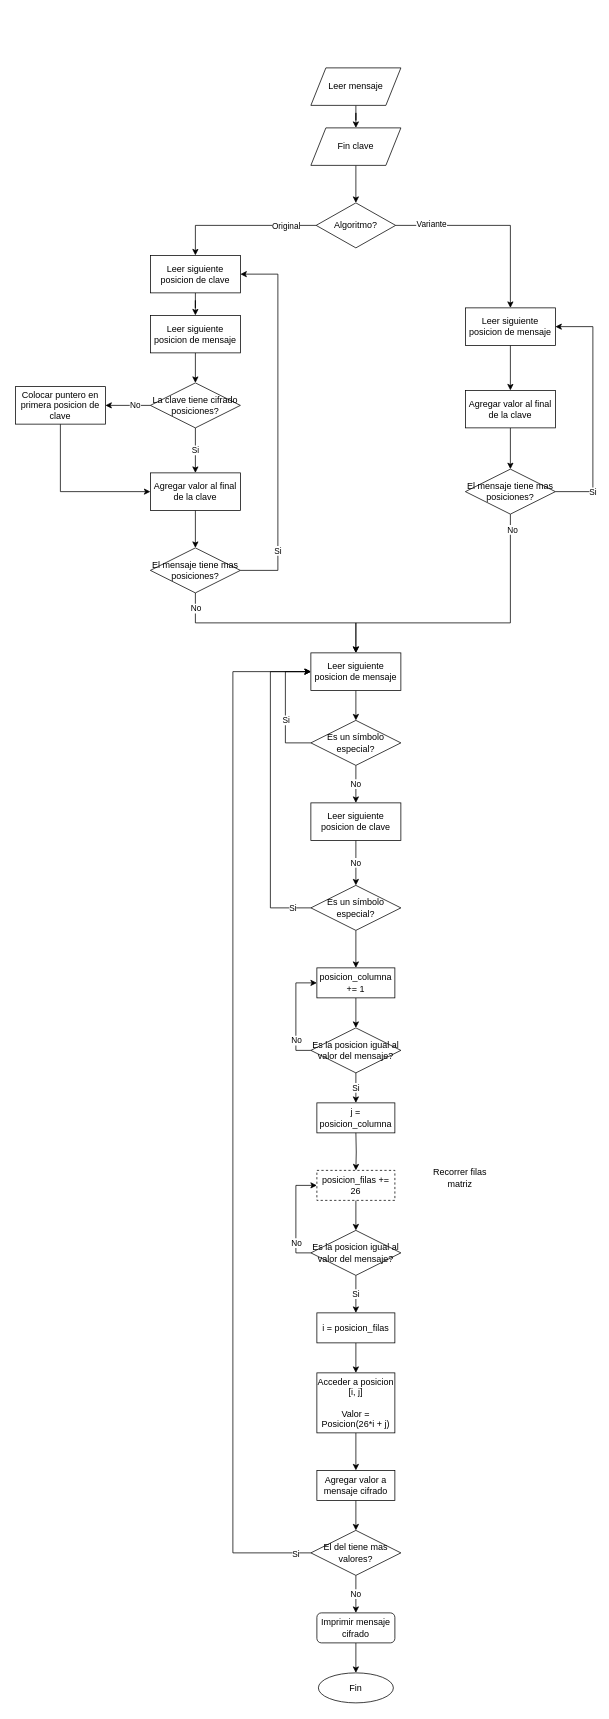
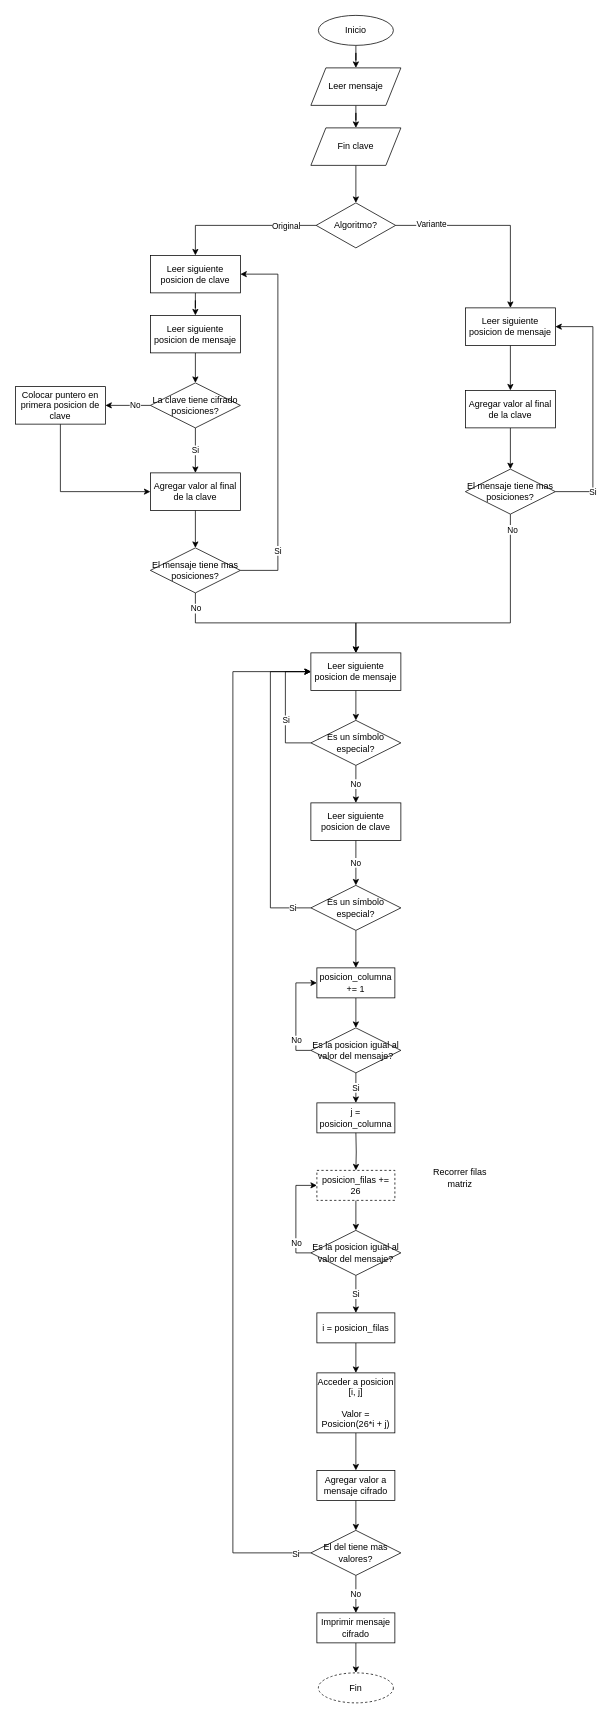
none -> (356, 30)
none -> (356, 59)
(356, 1628) -> (356, 1628)
(356, 1688) -> (356, 1688)
